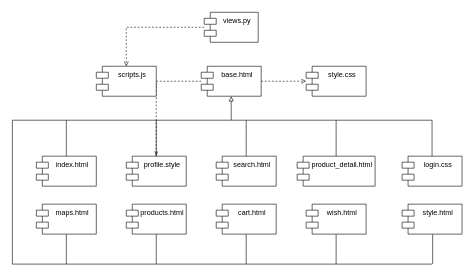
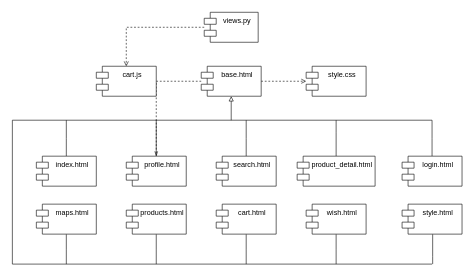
(132, 74) -> (132, 74)
(162, 164) -> (162, 164)
(438, 164) -> (438, 164)
